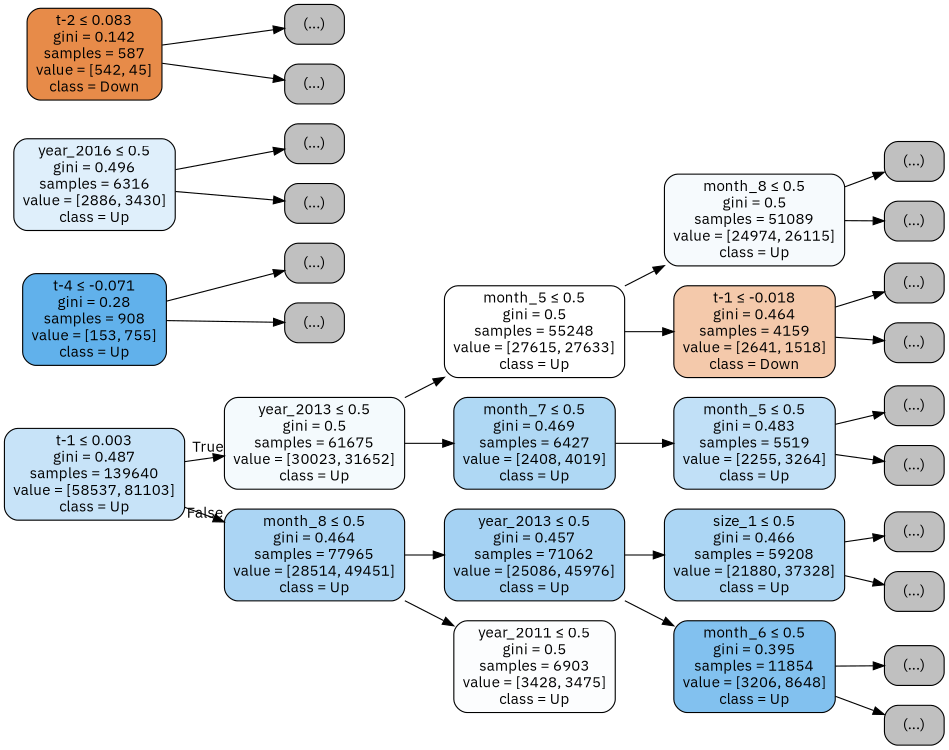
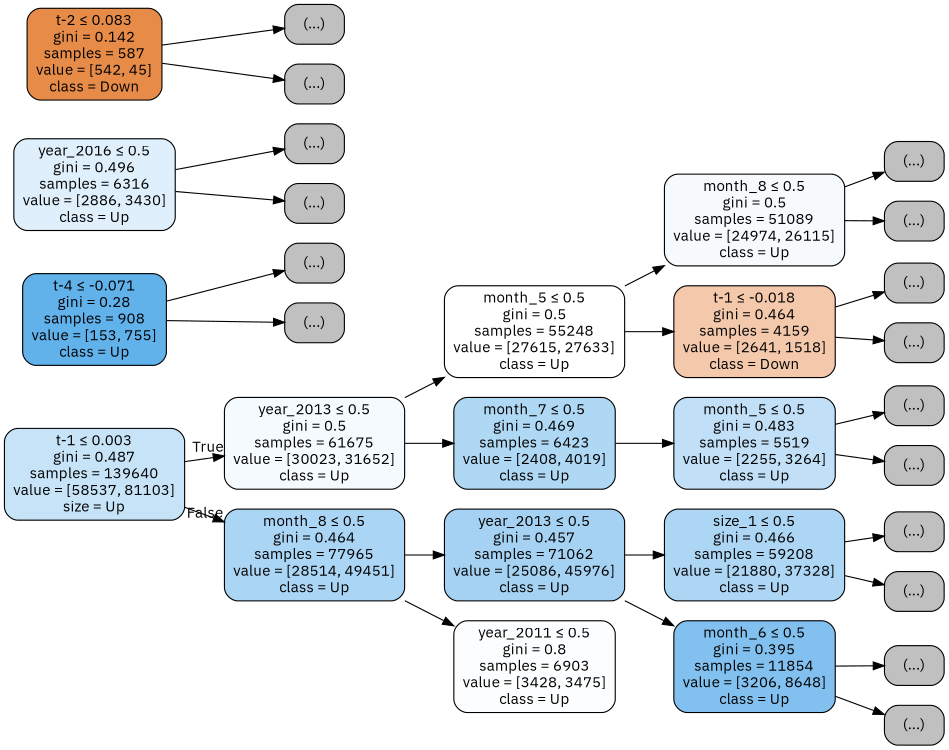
(535, 443) -> (535, 443)
(95, 507) -> (95, 507)
(535, 650) -> (535, 650)
